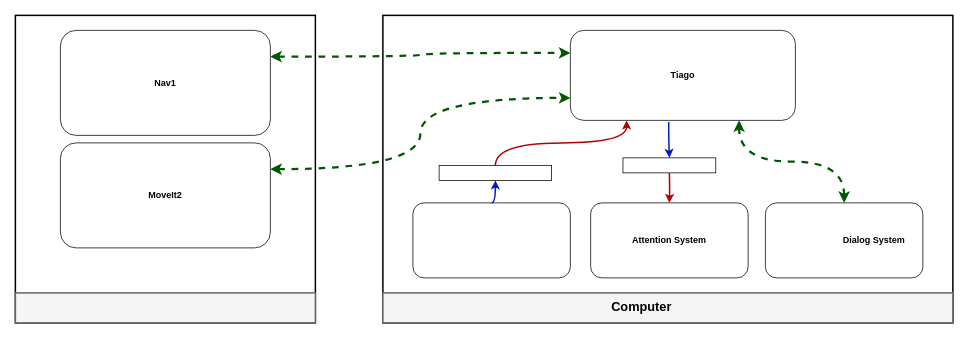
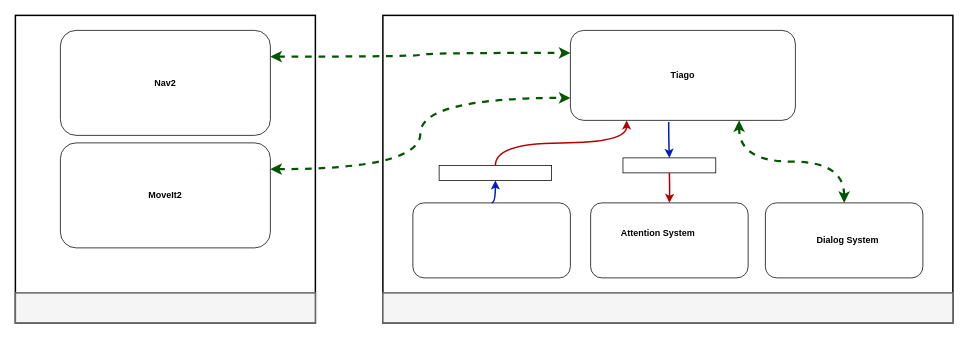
(165, 83) -> (165, 83)
(669, 240) -> (658, 233)
(874, 240) -> (848, 240)
(642, 308) -> none
